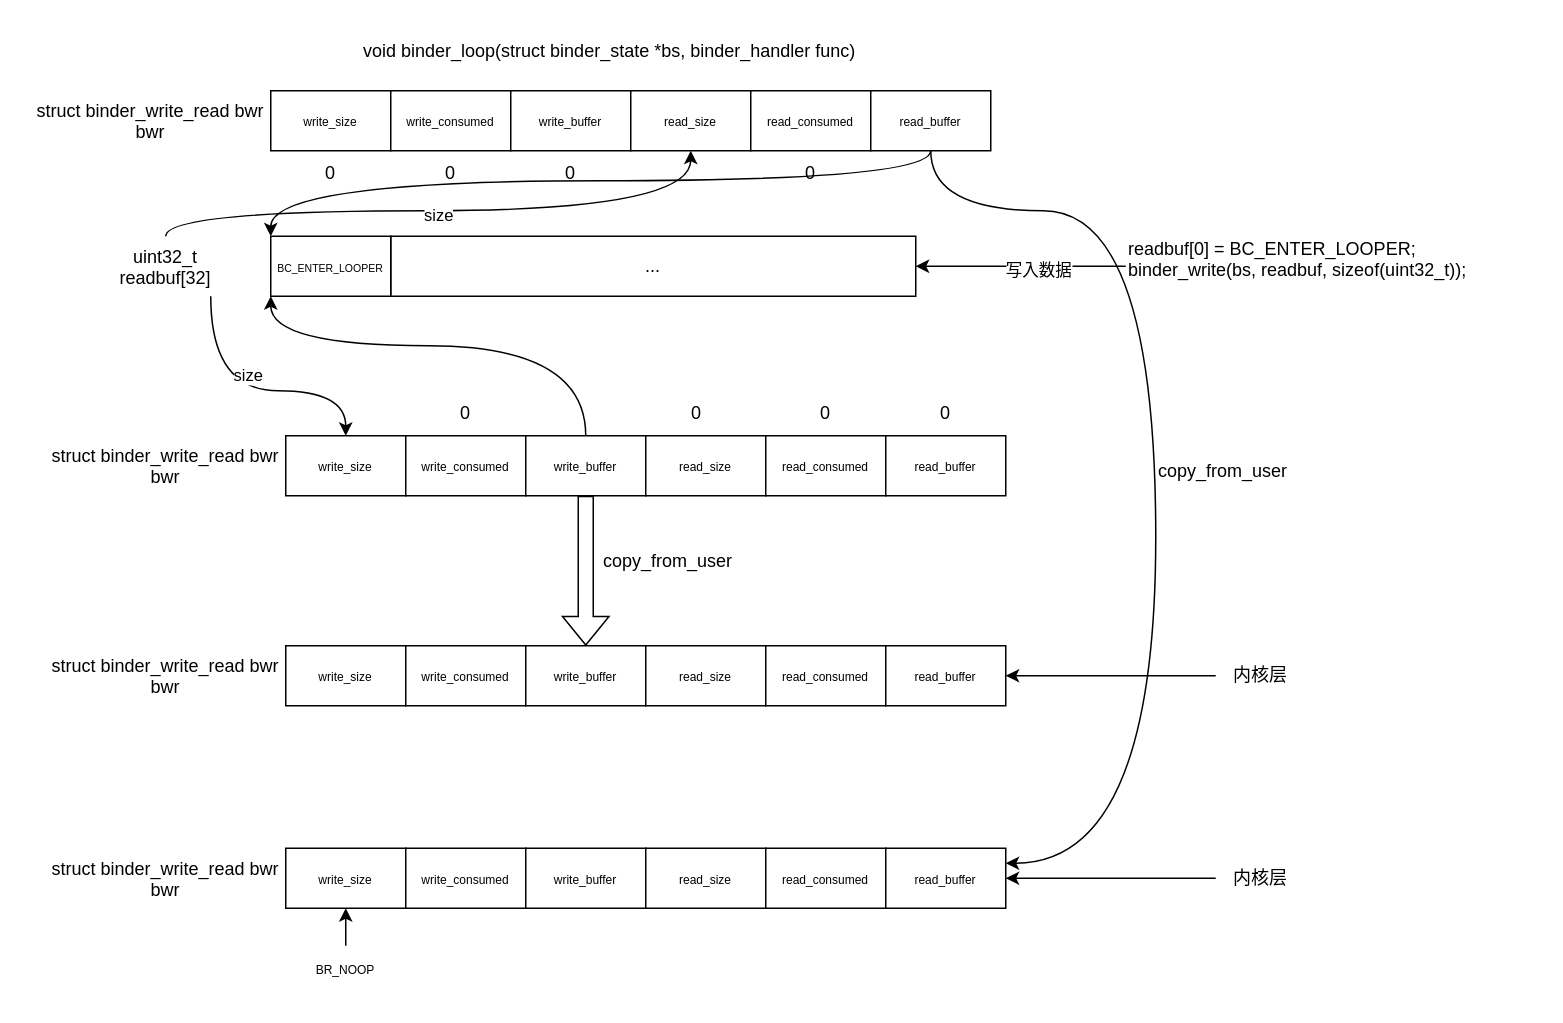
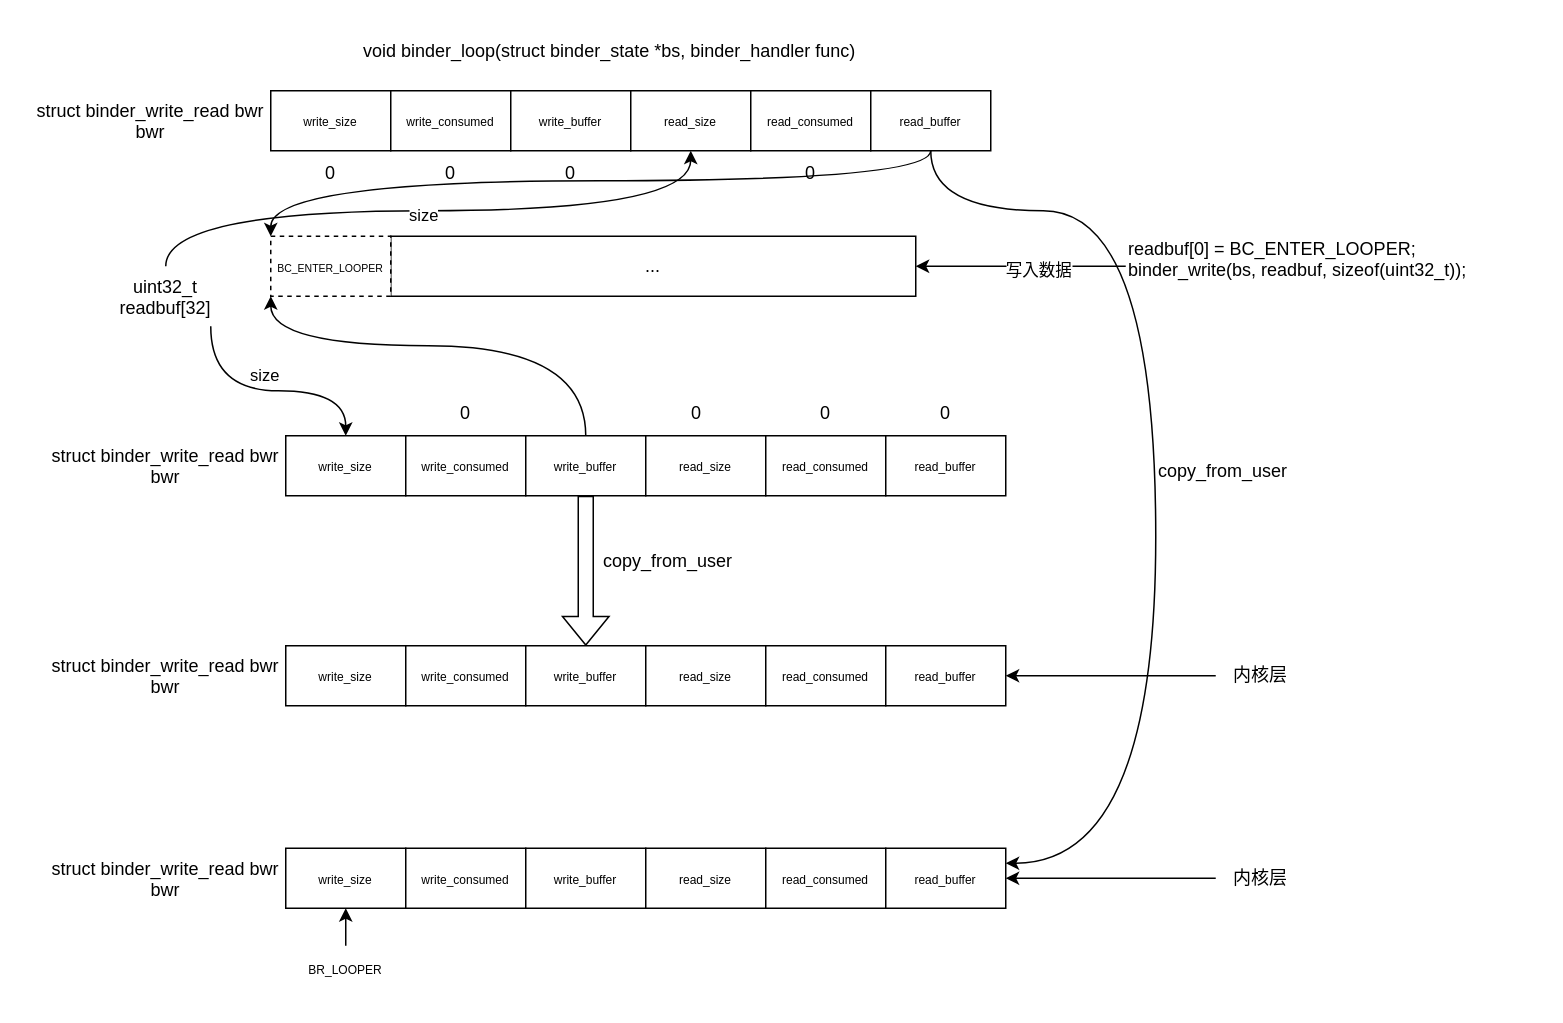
(166, 266) -> (166, 296)
(331, 266) -> (331, 266)
(346, 968) -> (346, 968)
